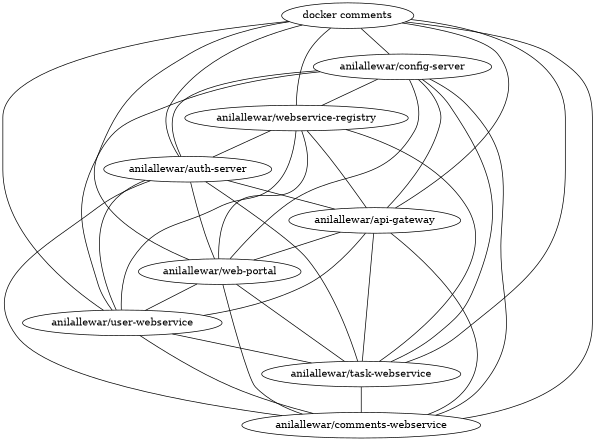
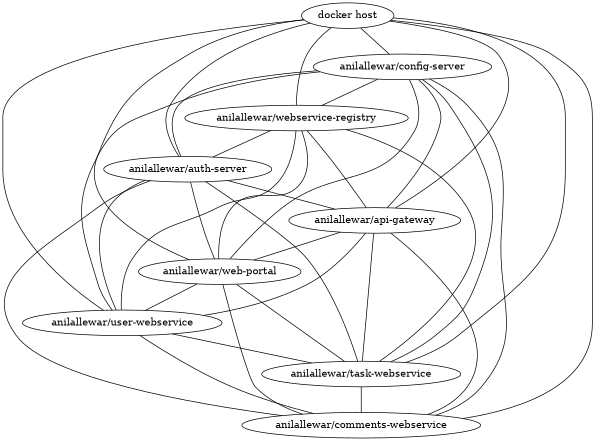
(348, 16) -> (348, 16)
